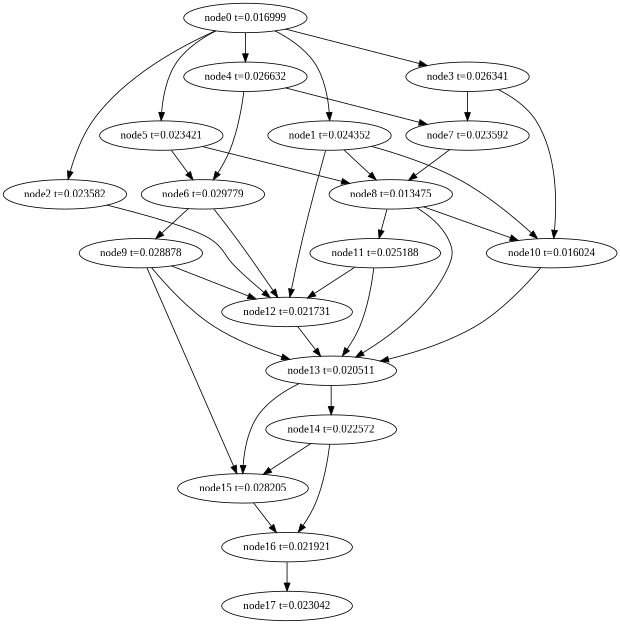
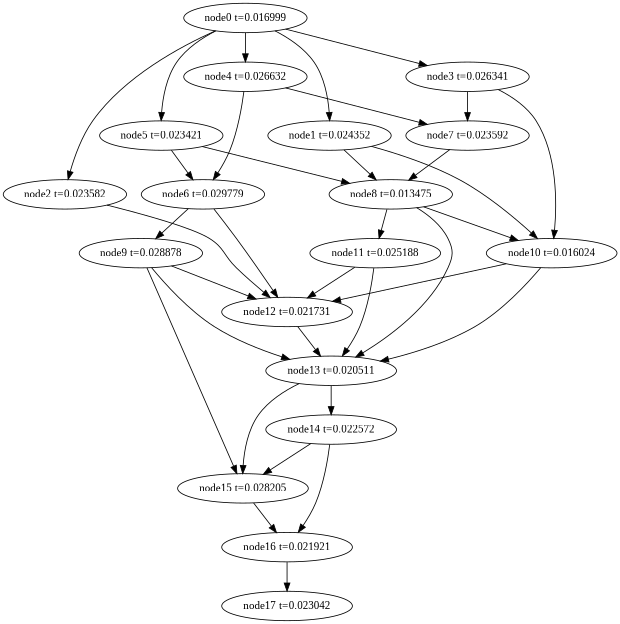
(307, 219) -> (423, 282)
